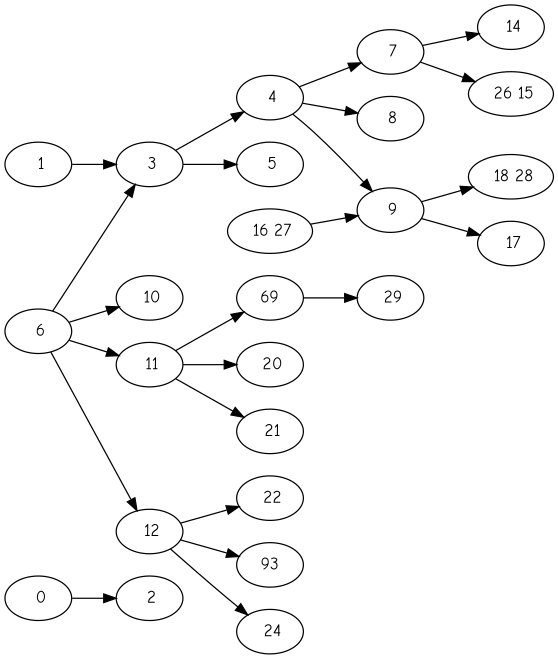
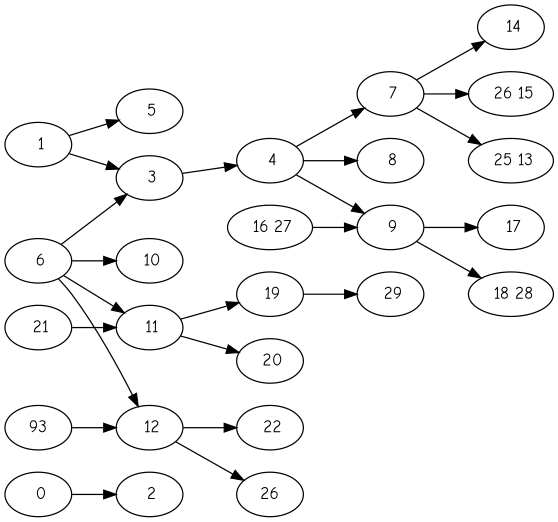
none -> (511, 161)
(204, 164) -> (88, 130)
(270, 298) -> (270, 294)
(204, 395) -> (86, 328)
(204, 546) -> (88, 428)
(270, 632) -> (270, 494)
